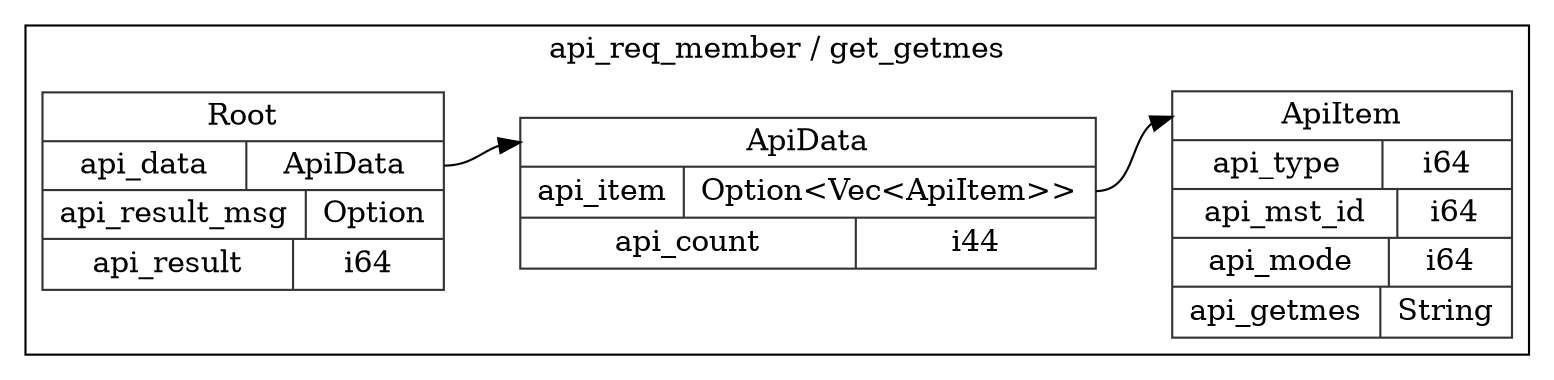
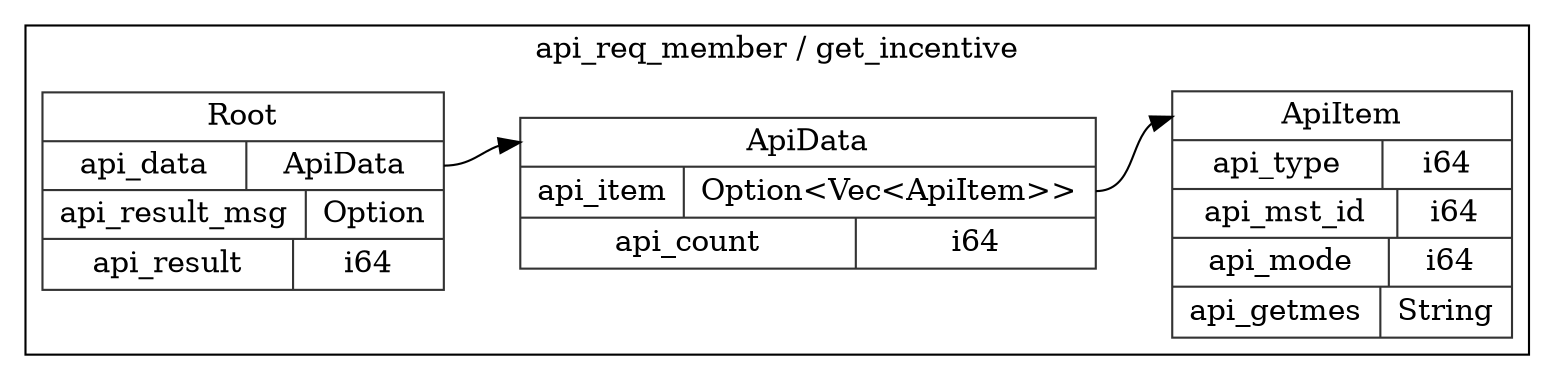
(777, 50) -> (777, 50)
(976, 242) -> (976, 242)
